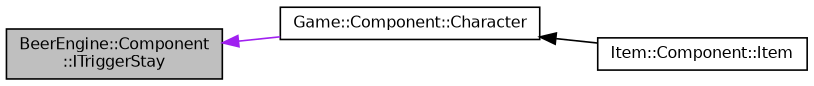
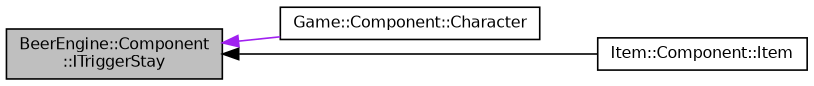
(577, 41) -> (418, 54)
